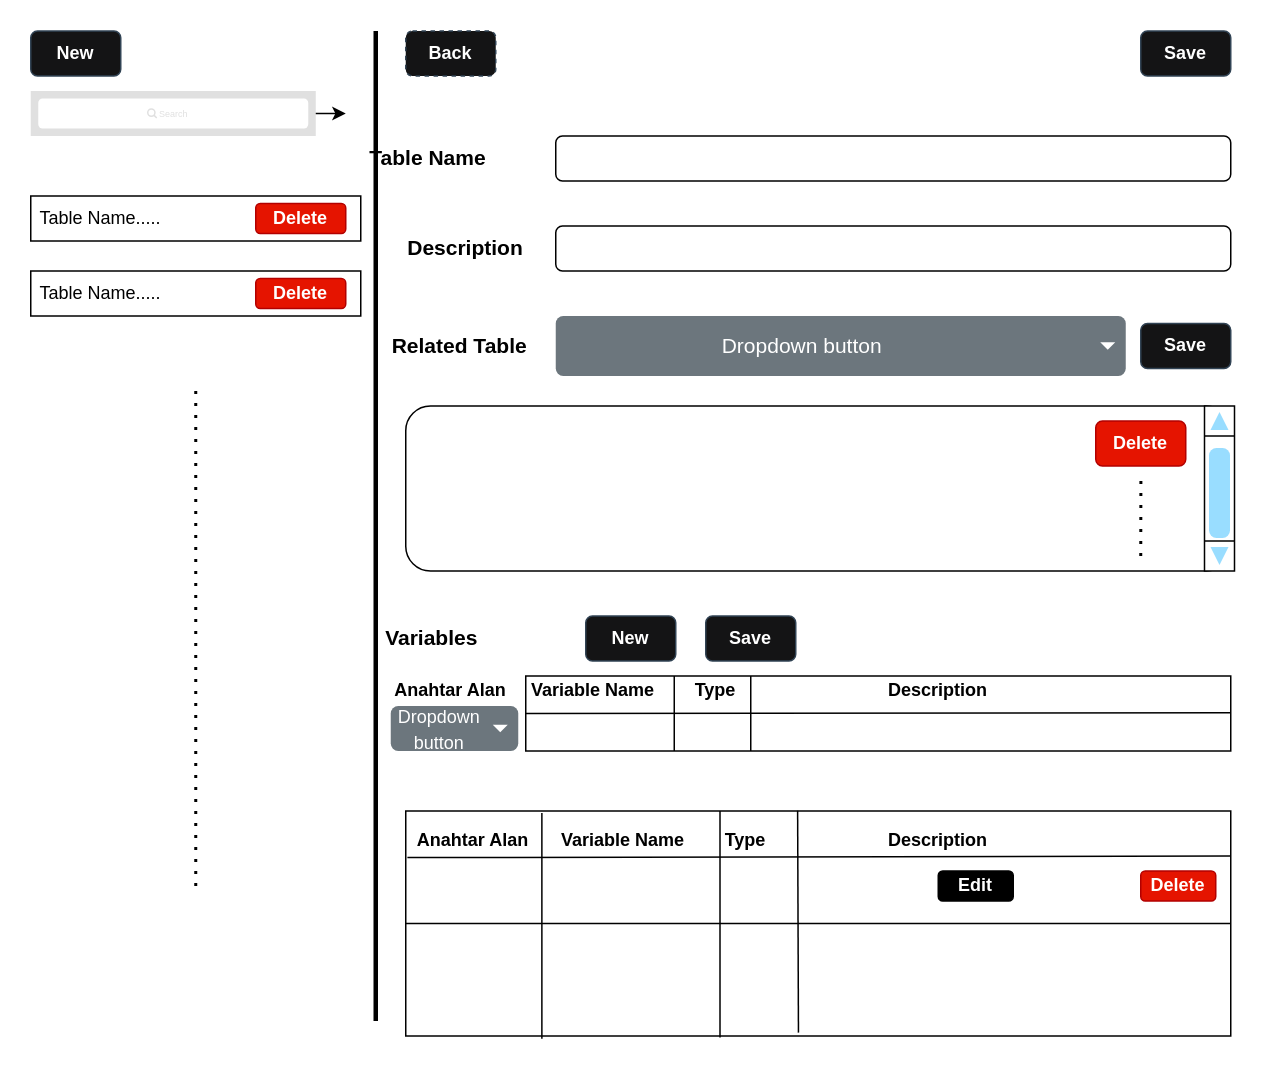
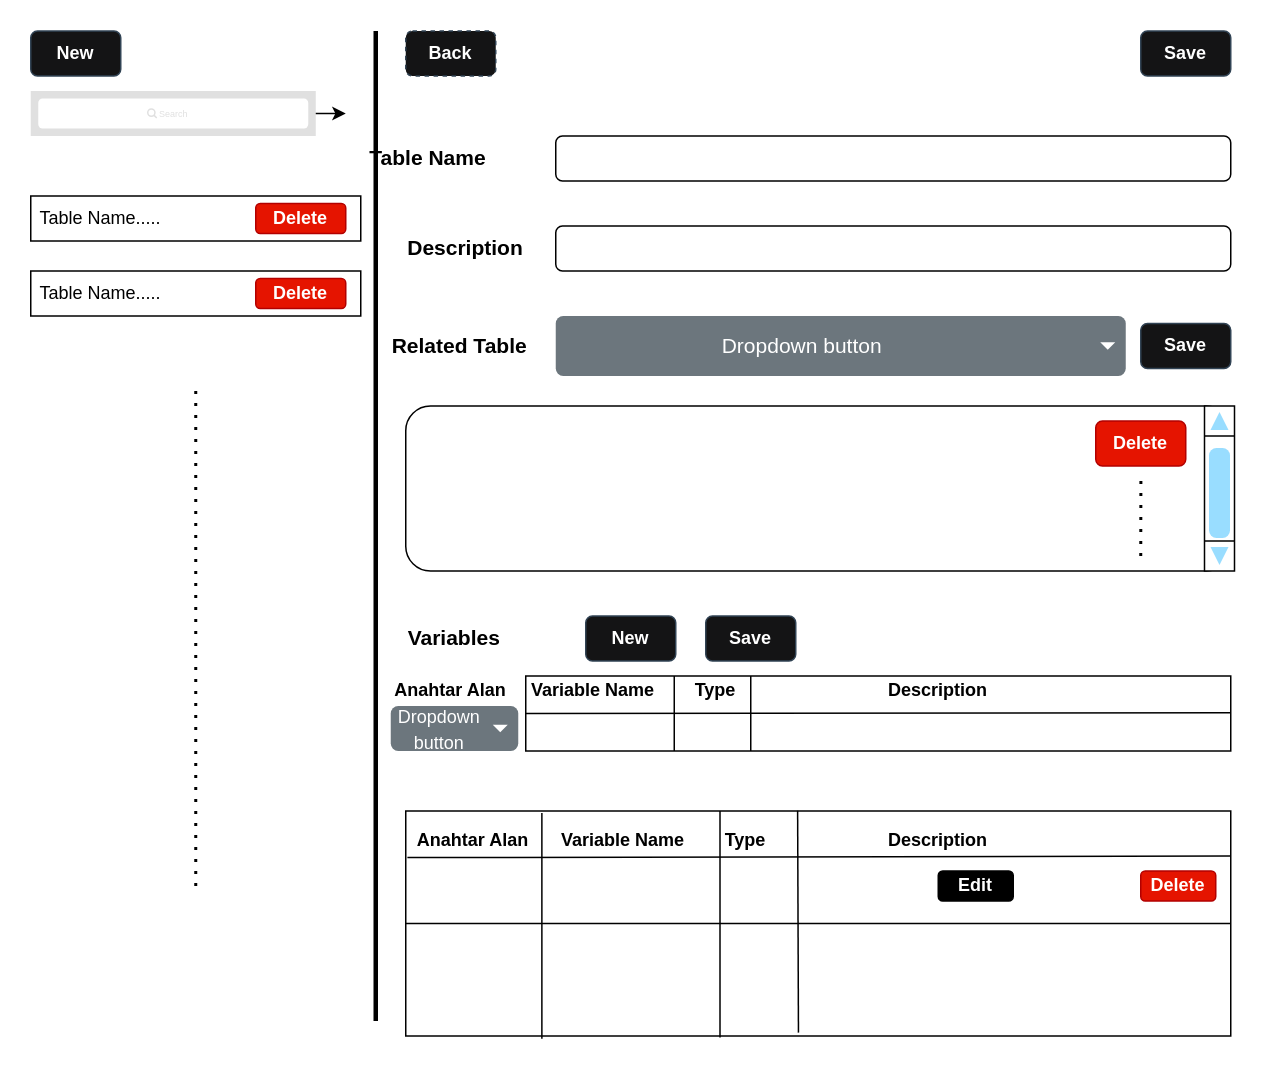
(458, 638) -> (481, 638)
